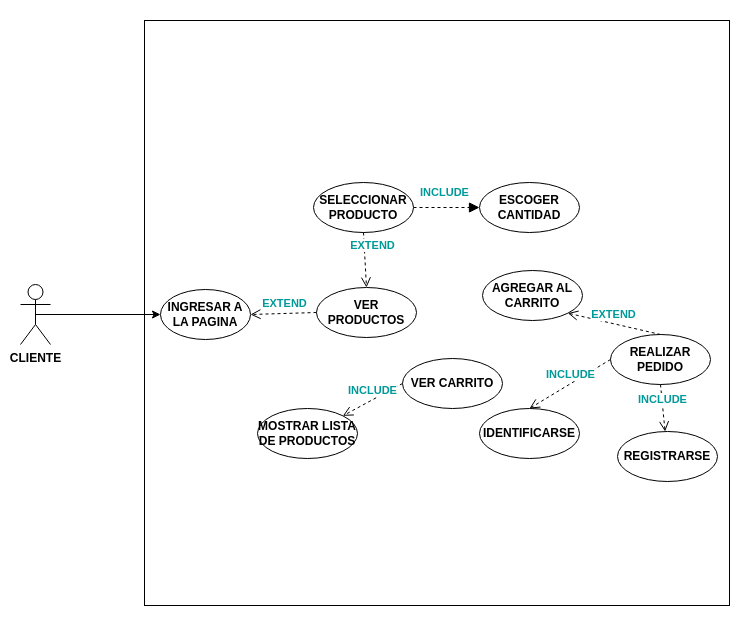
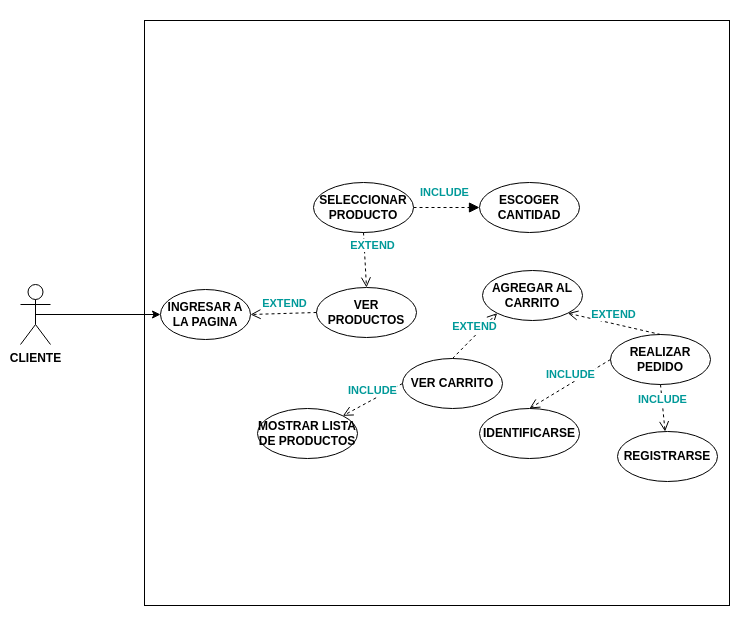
none -> (474, 337)
